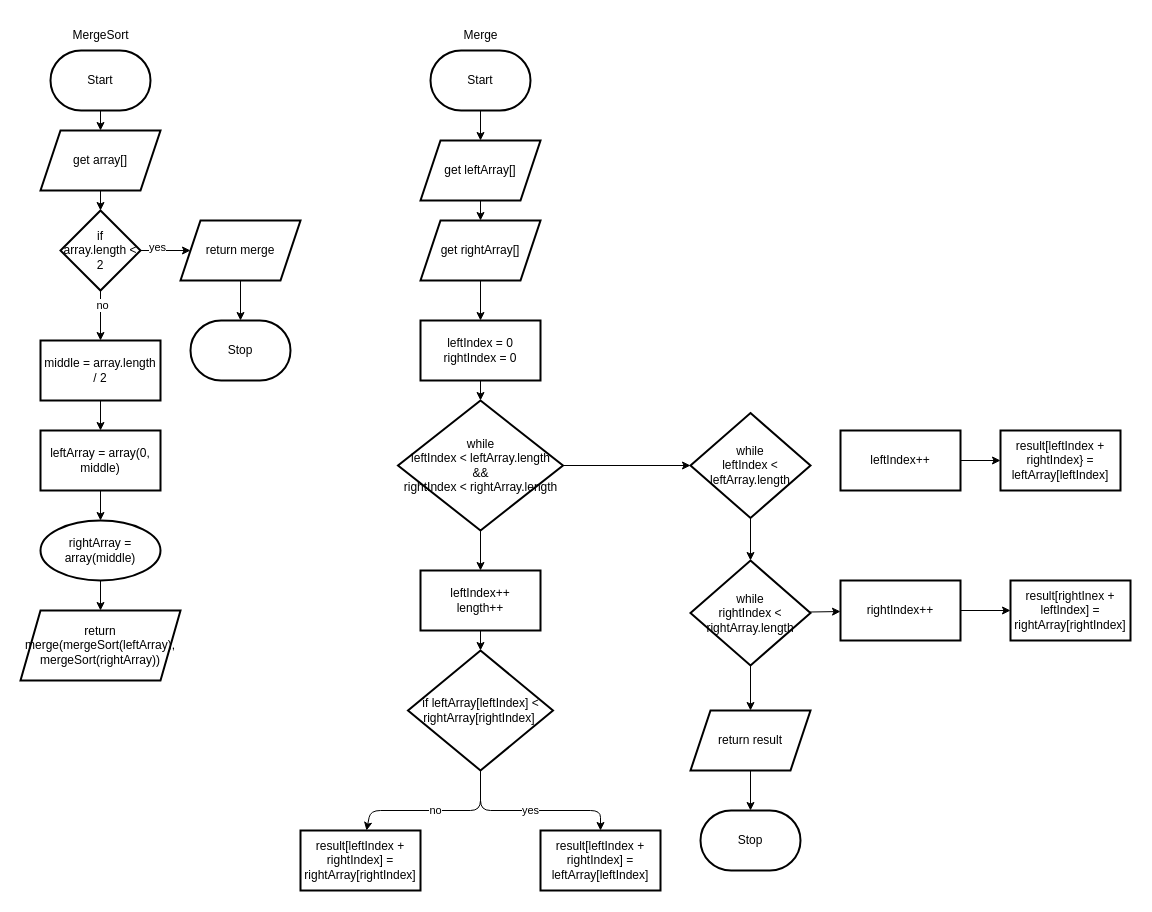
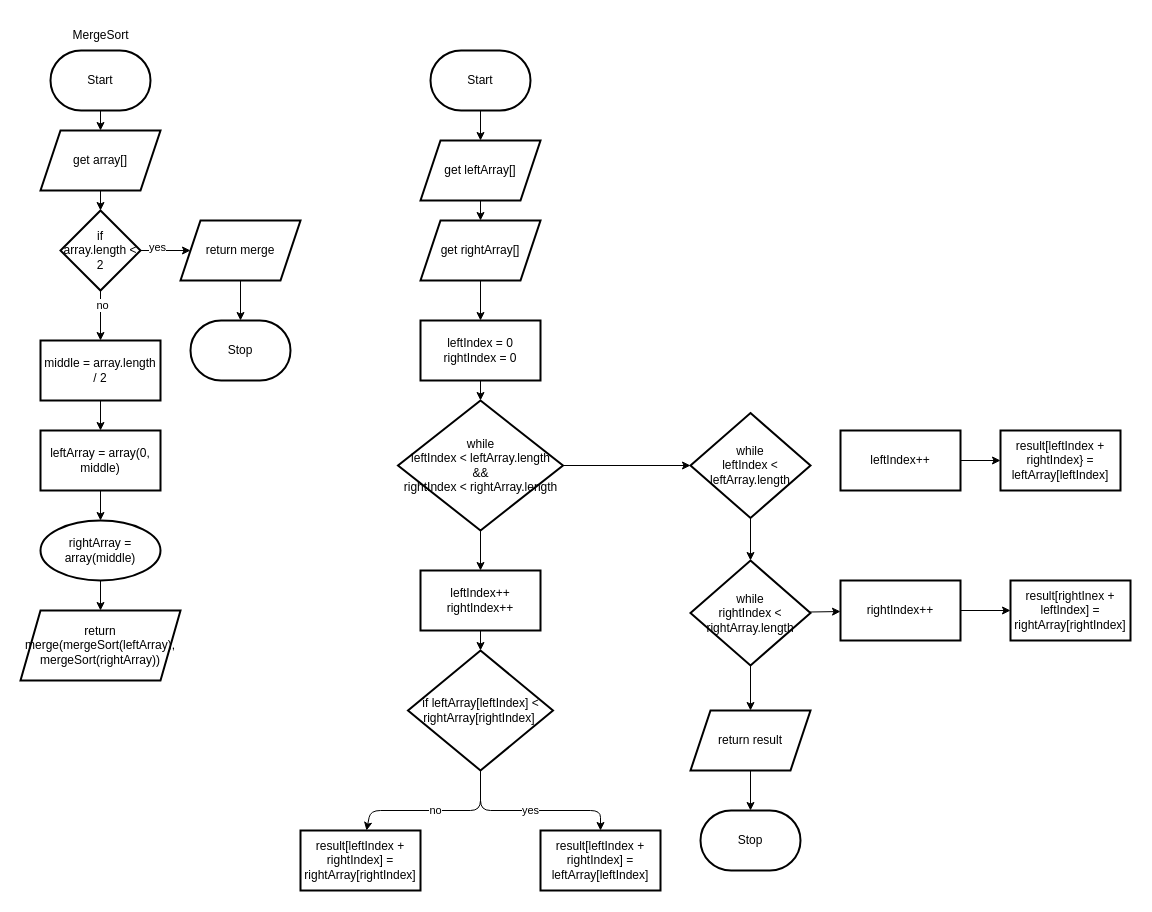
(481, 36) -> none
(481, 601) -> (481, 601)
